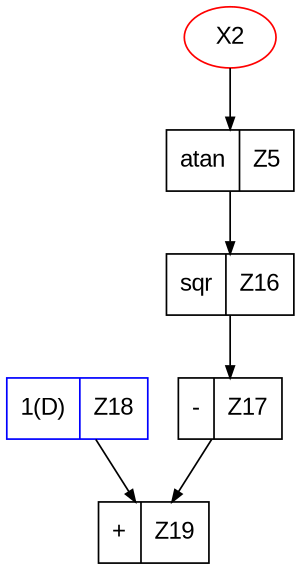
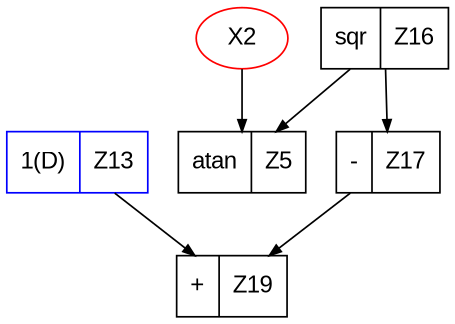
(230, 217) -> (318, 96)
(114, 408) -> (114, 161)
